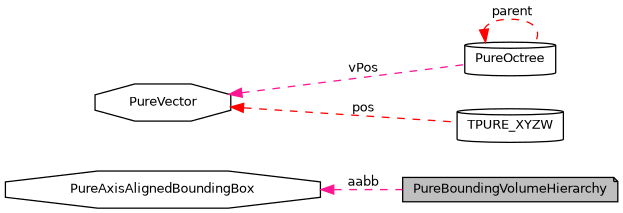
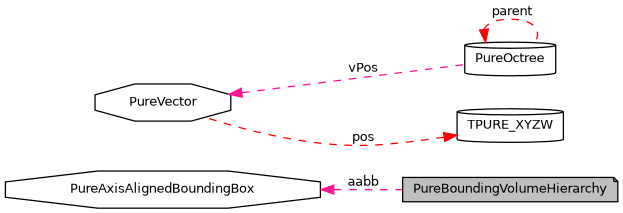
(350, 115) -> (323, 143)
